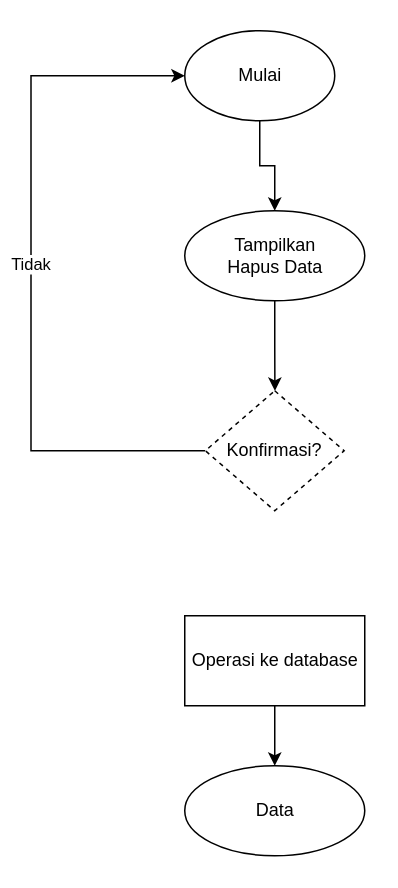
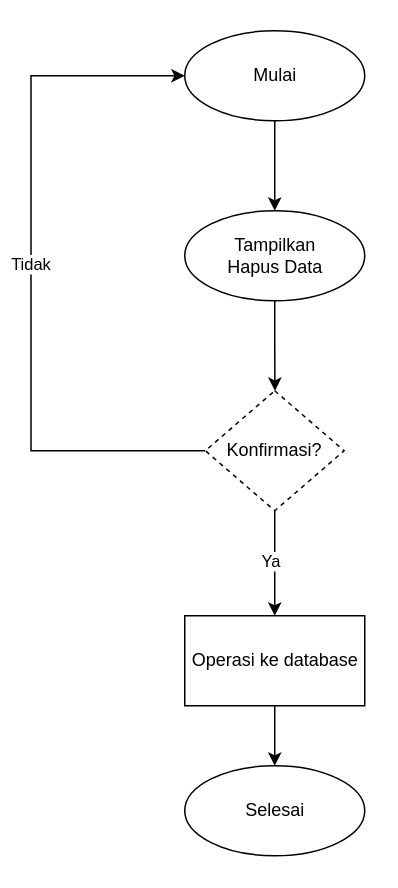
(260, 76) -> (275, 76)
none -> (275, 558)
(275, 811) -> (275, 811)
